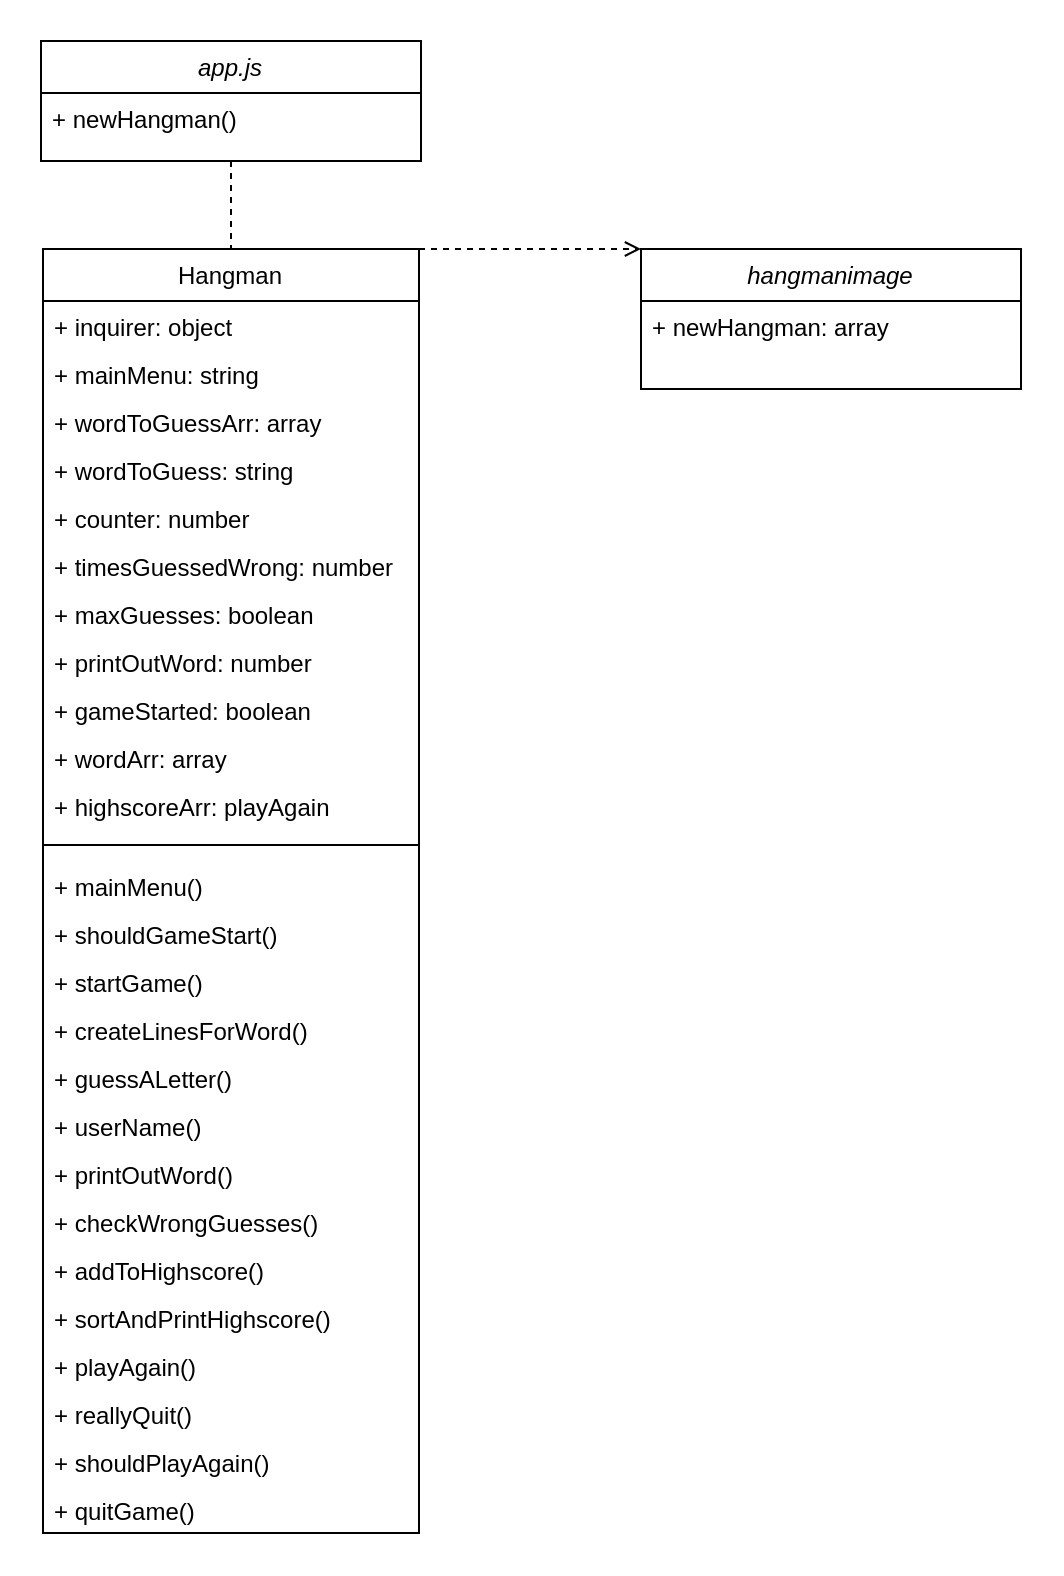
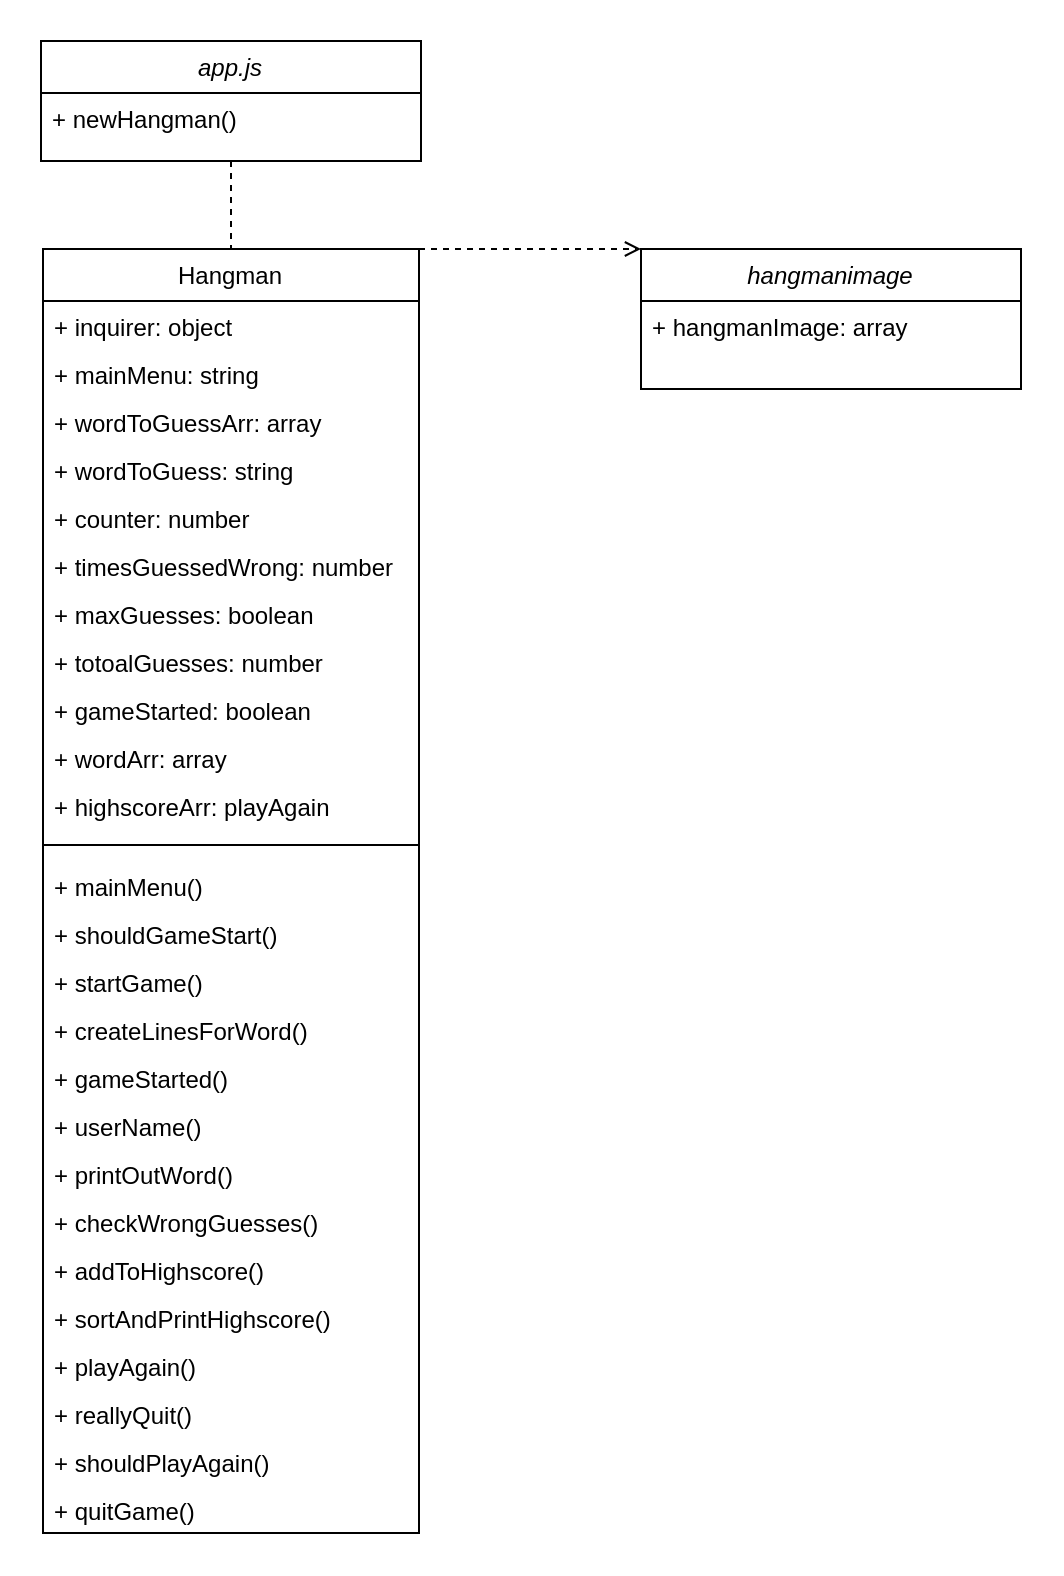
(770, 328) -> (784, 328)
(189, 664) -> (196, 664)
(158, 1080) -> (152, 1080)
